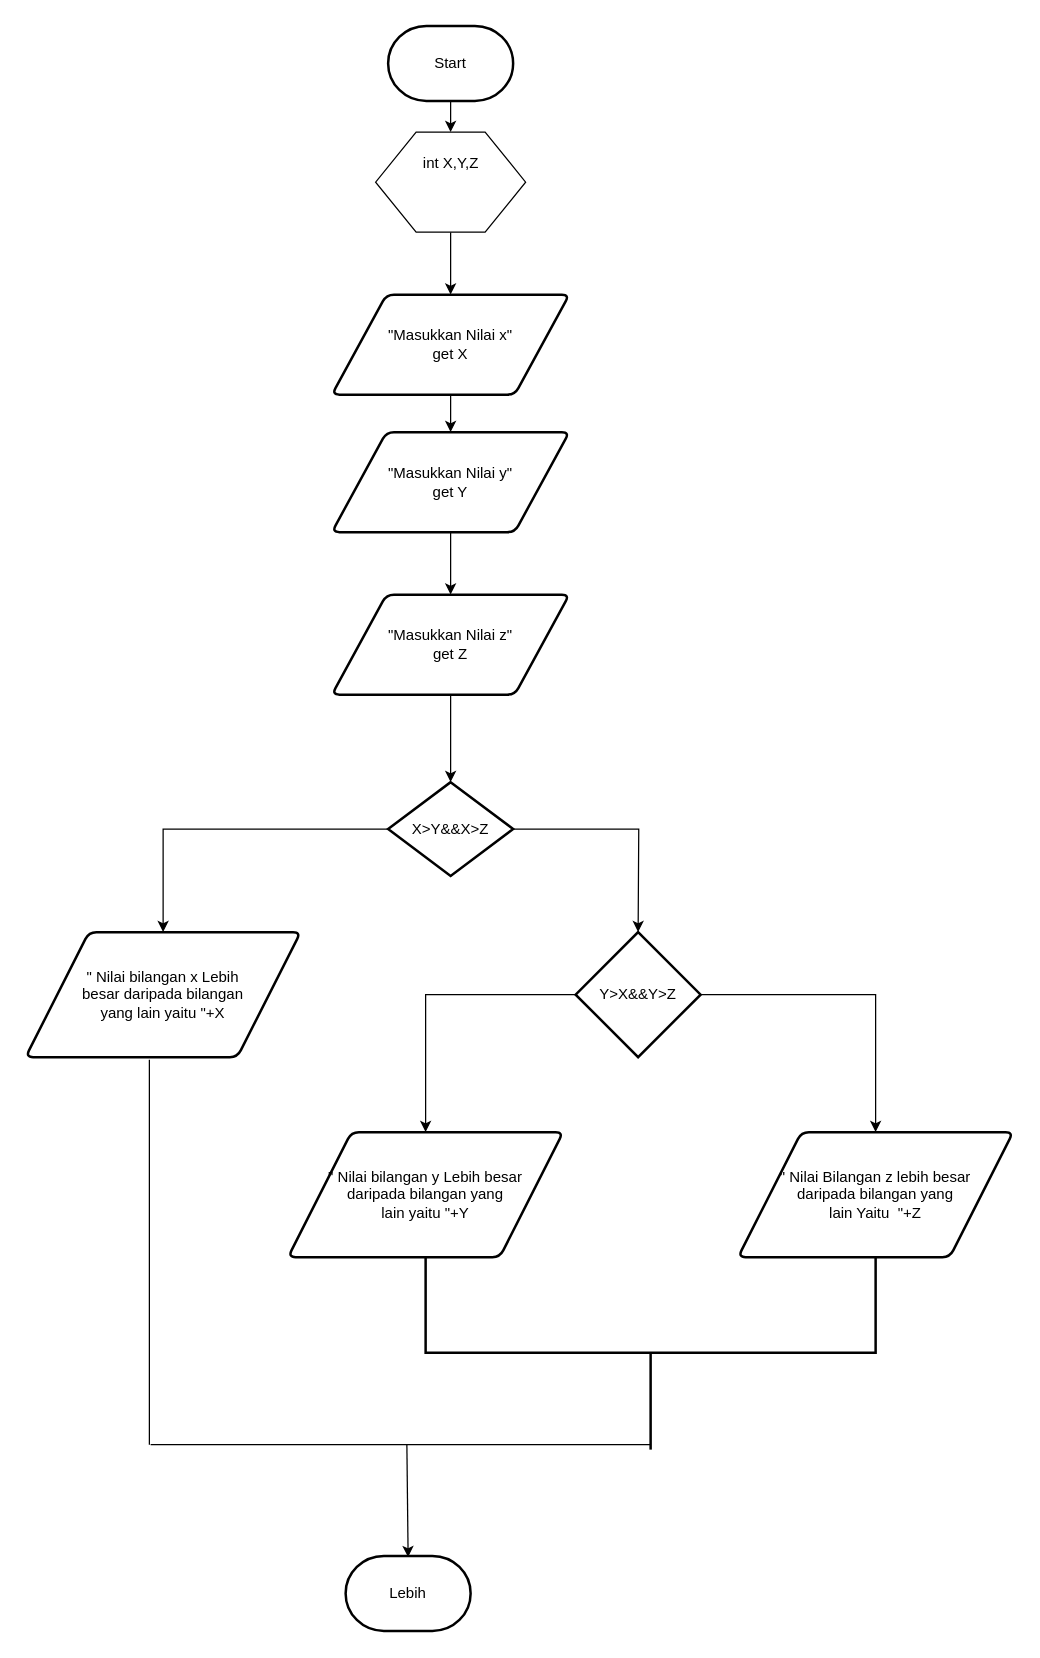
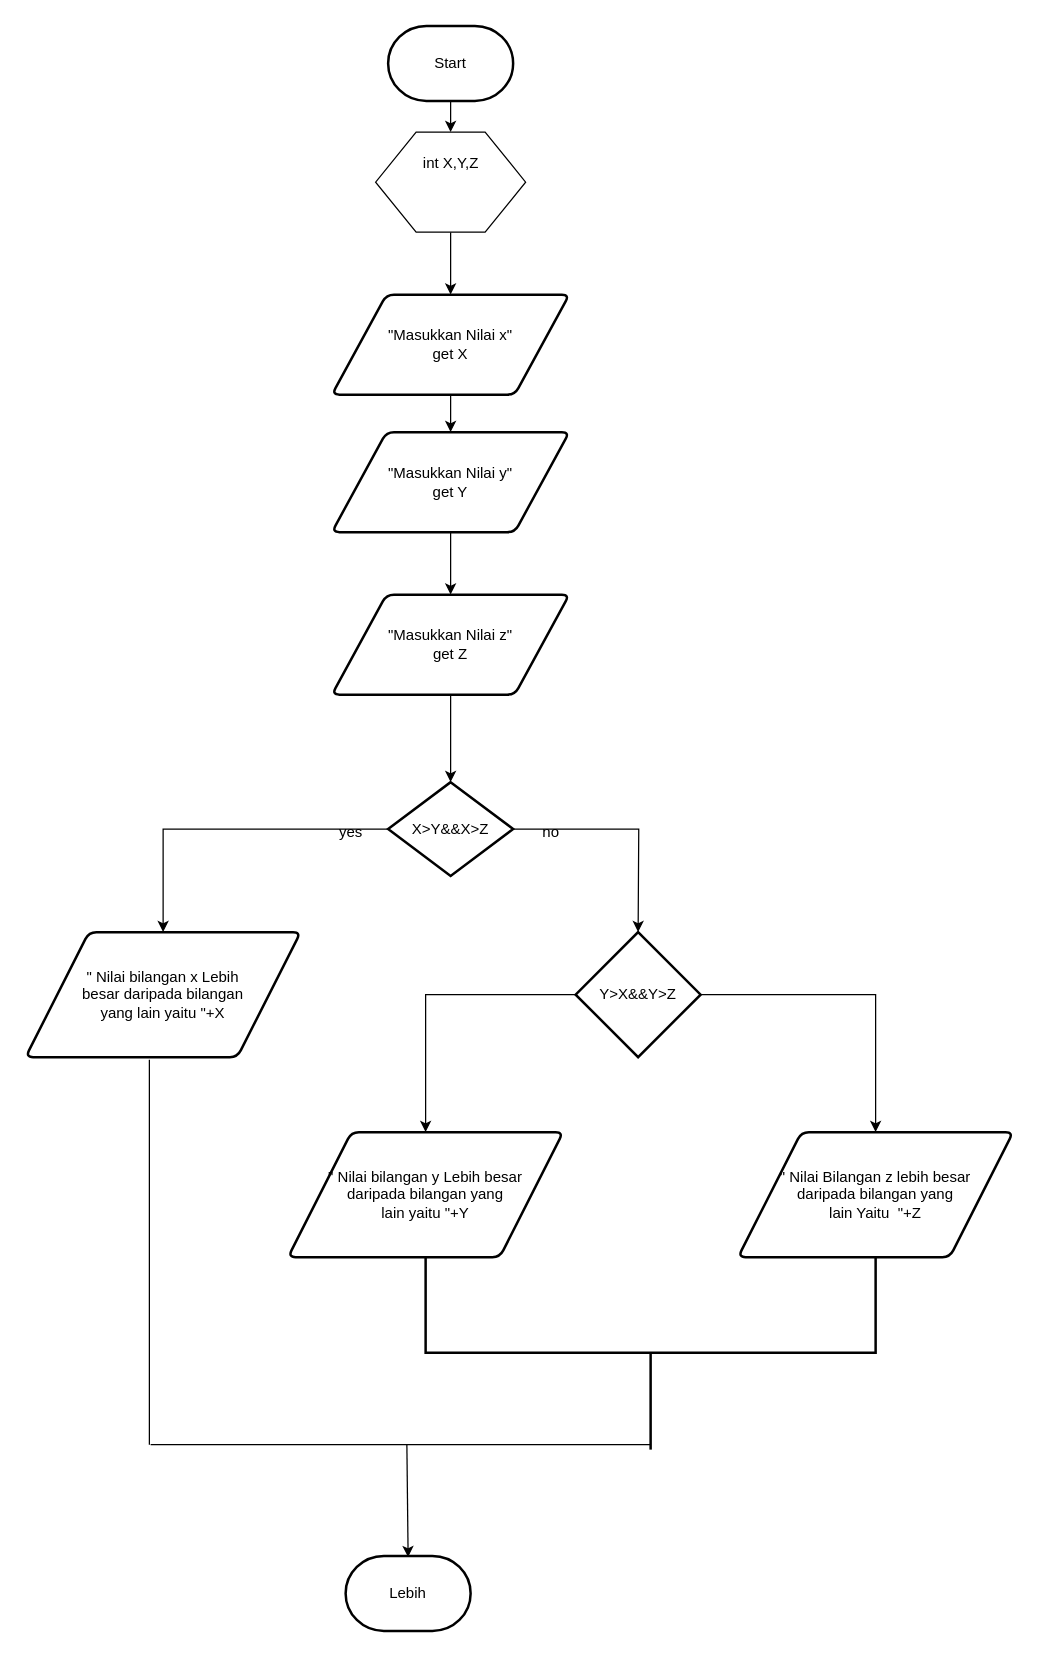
none -> (351, 832)
none -> (551, 832)
